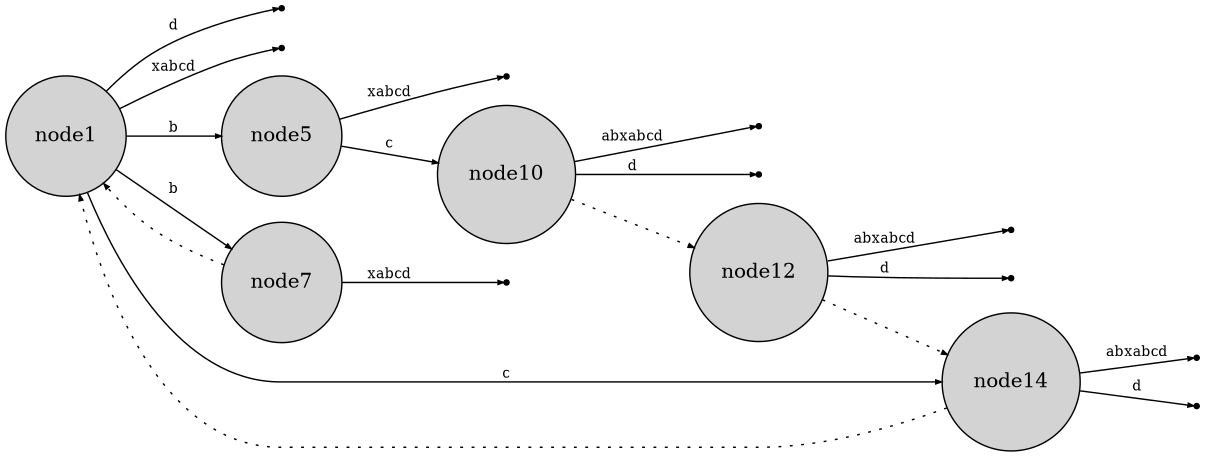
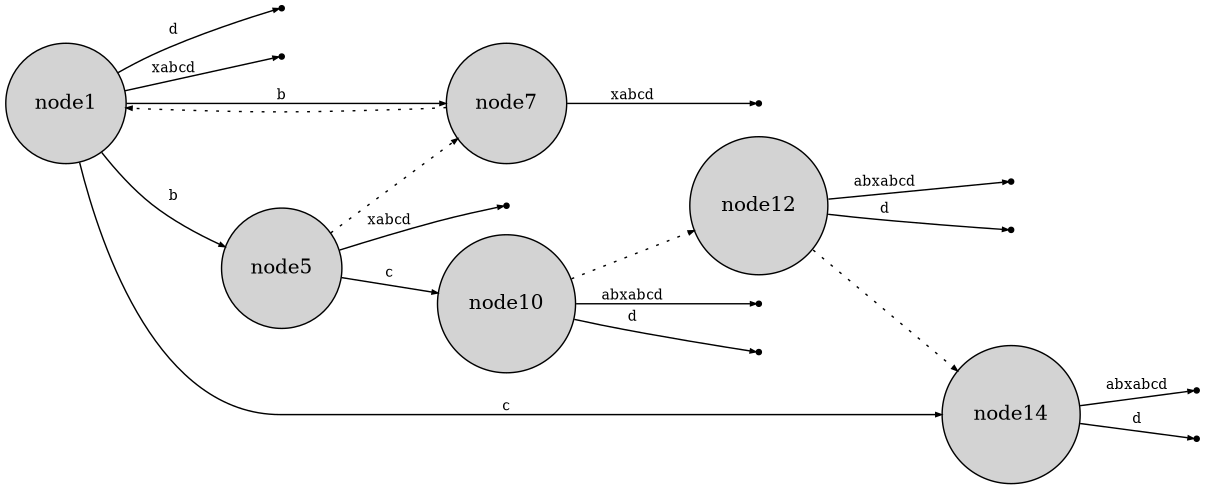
none -> (392, 188)
(446, 447) -> none
